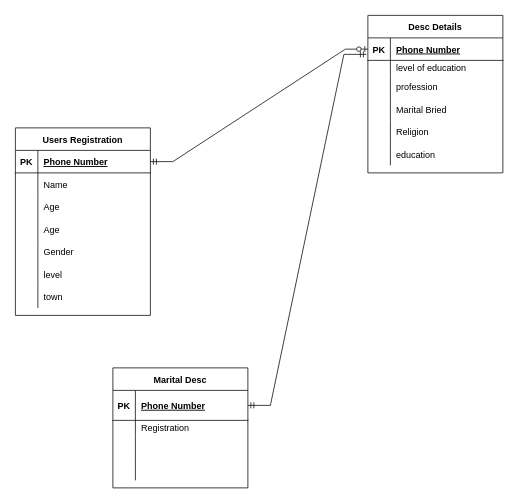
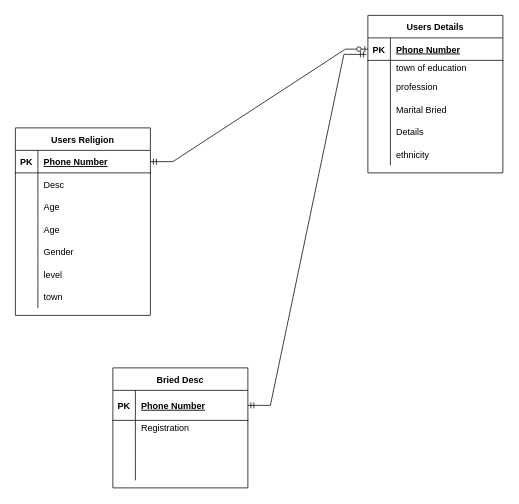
(435, 27) -> (435, 27)
(436, 68) -> (435, 68)
(413, 132) -> (411, 132)
(83, 140) -> (83, 140)
(418, 155) -> (416, 155)
(54, 185) -> (54, 185)
(180, 380) -> (180, 380)
